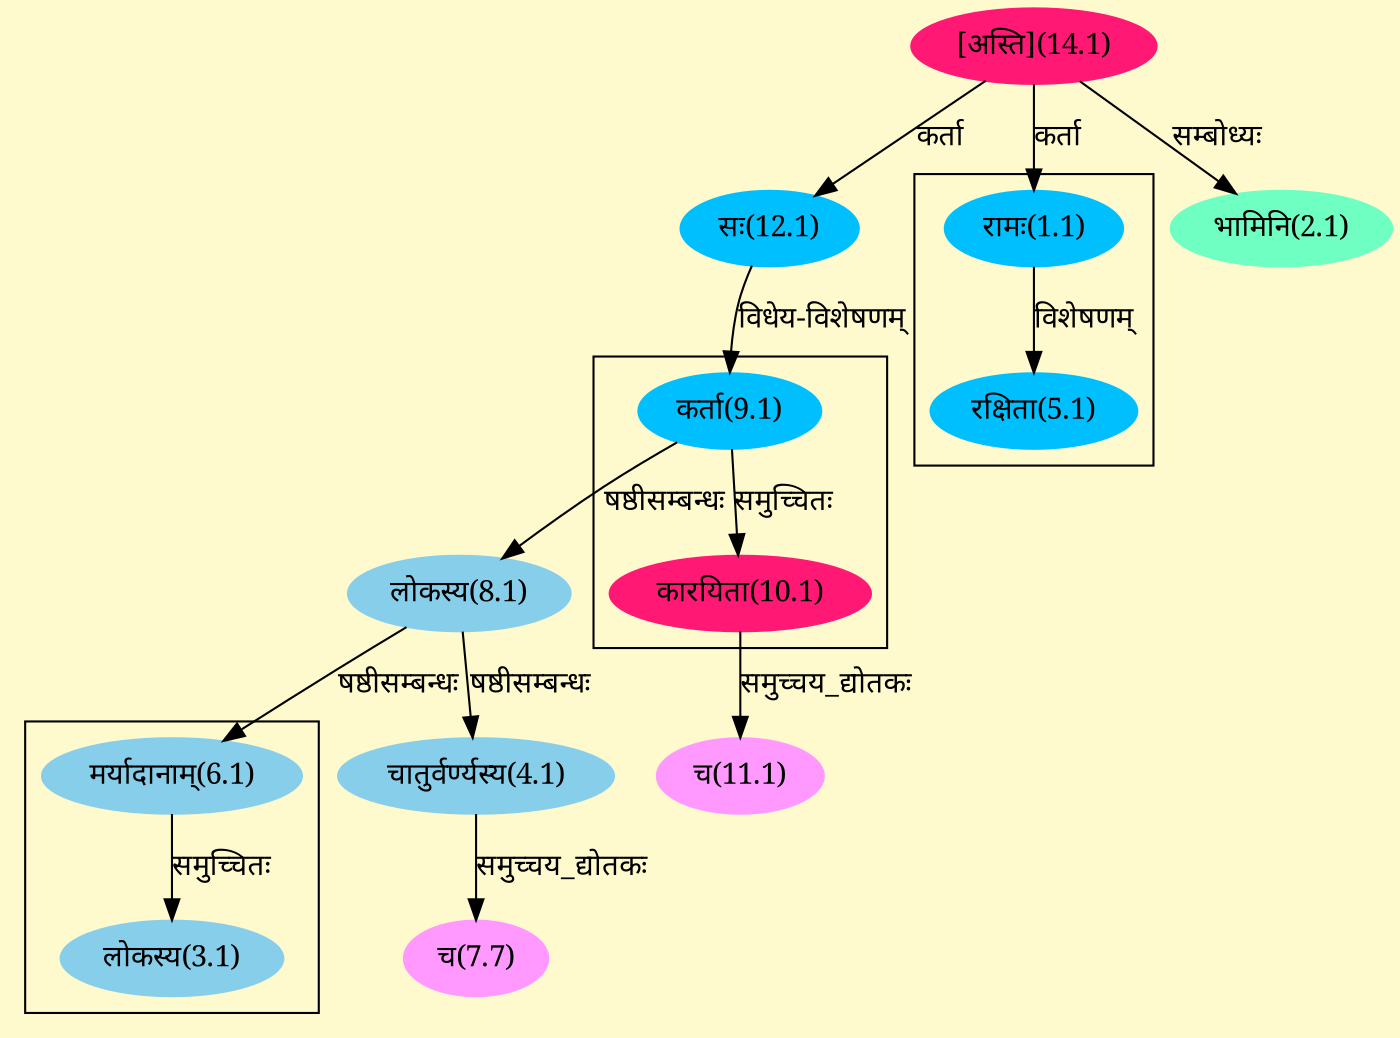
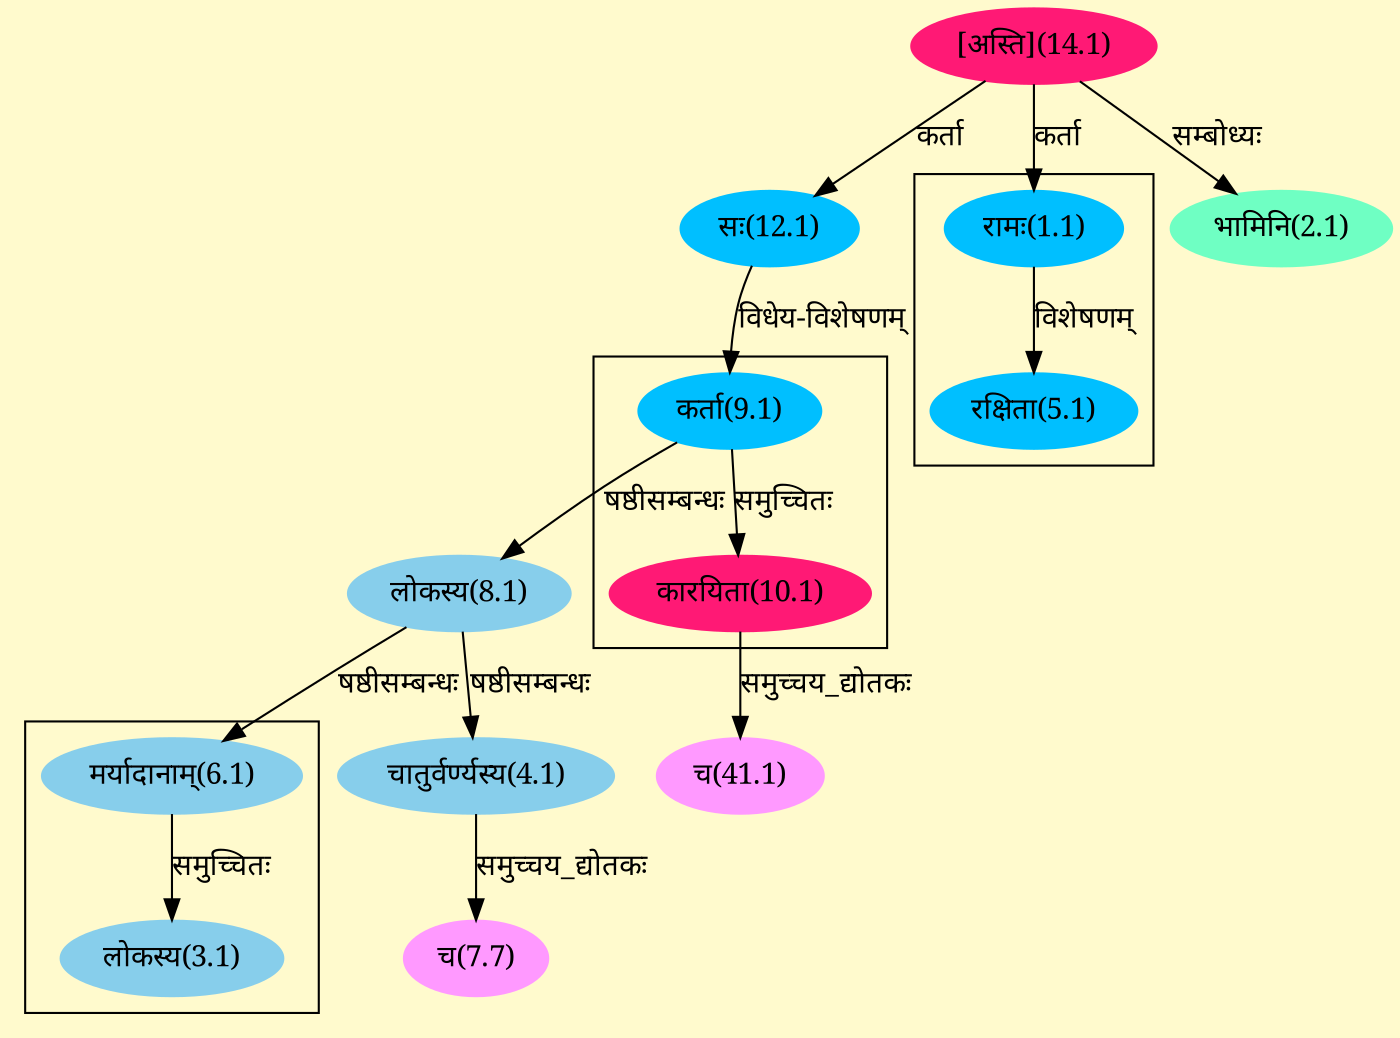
(740, 776) -> (740, 776)
